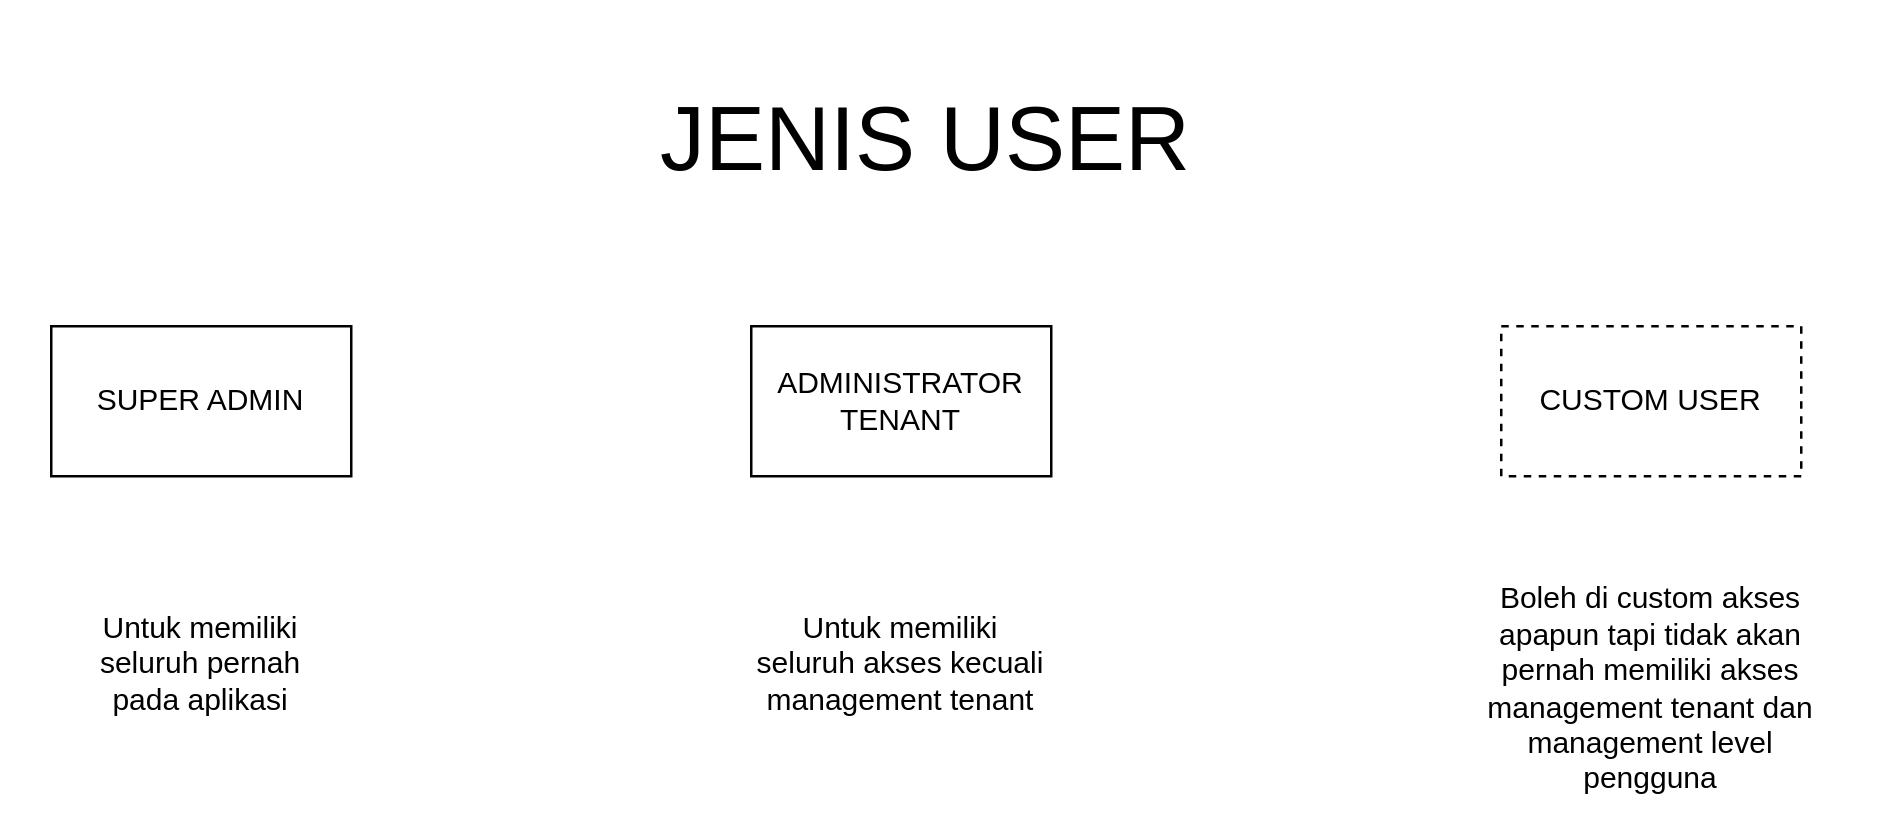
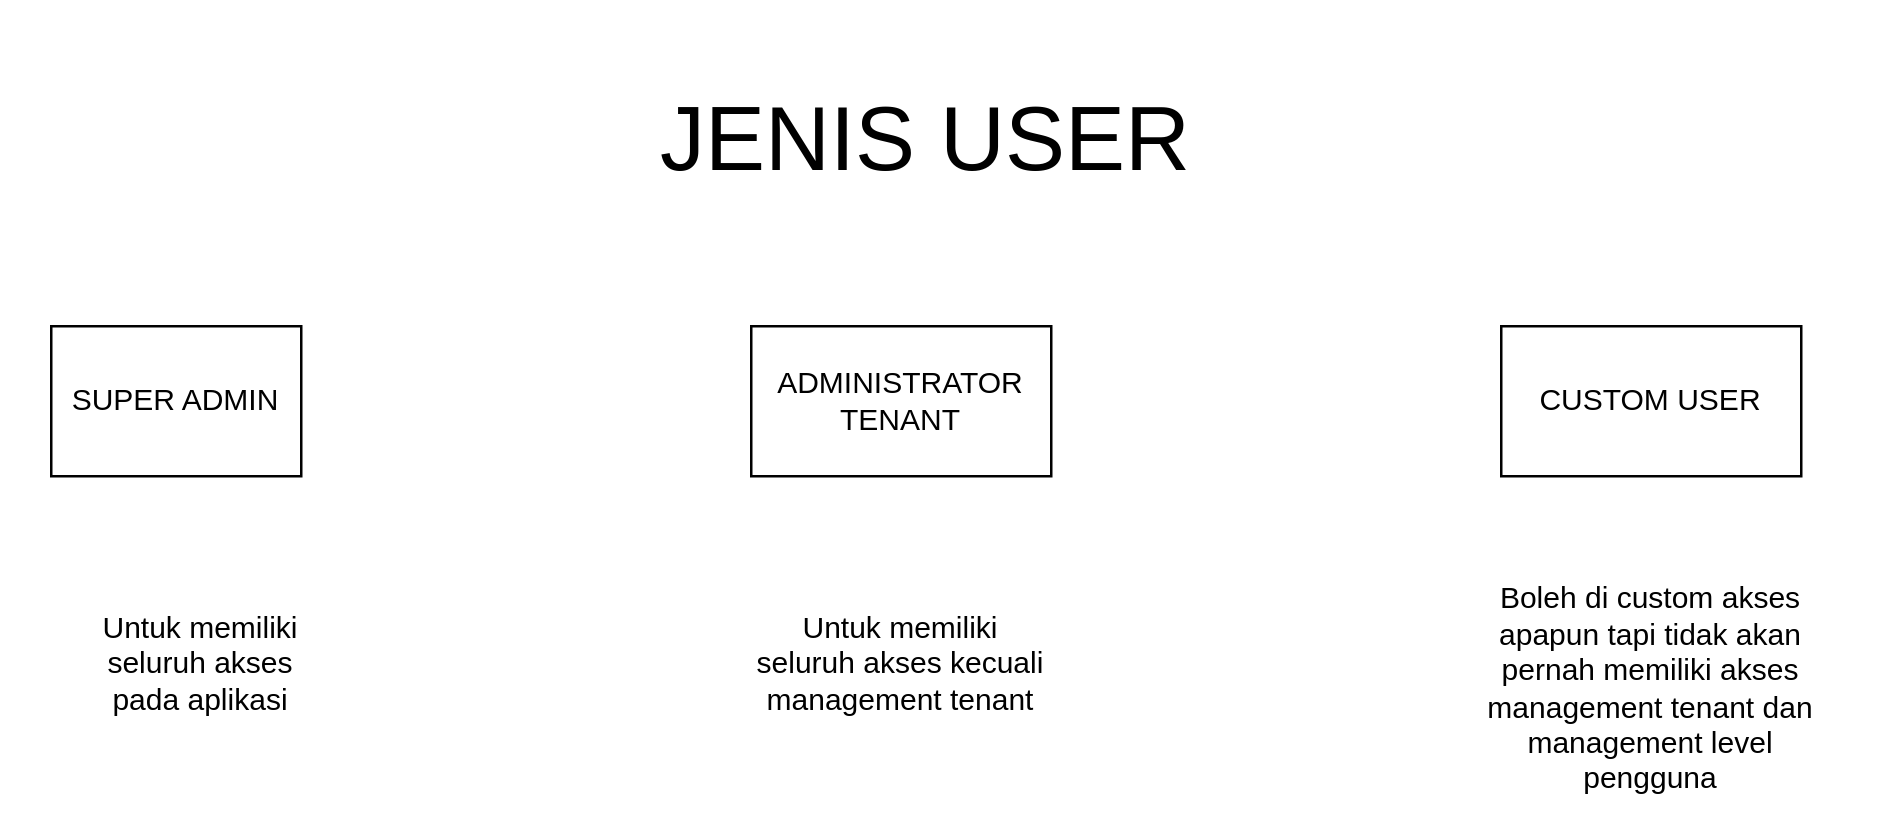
(201, 401) -> (176, 401)
(1651, 401) -> (1651, 401)
(201, 664) -> (201, 664)
